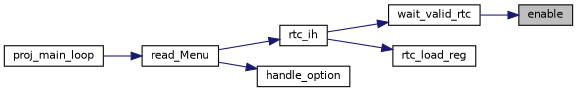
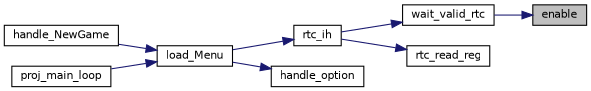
none -> (61, 36)
(180, 56) -> (195, 56)
(434, 56) -> (448, 56)
